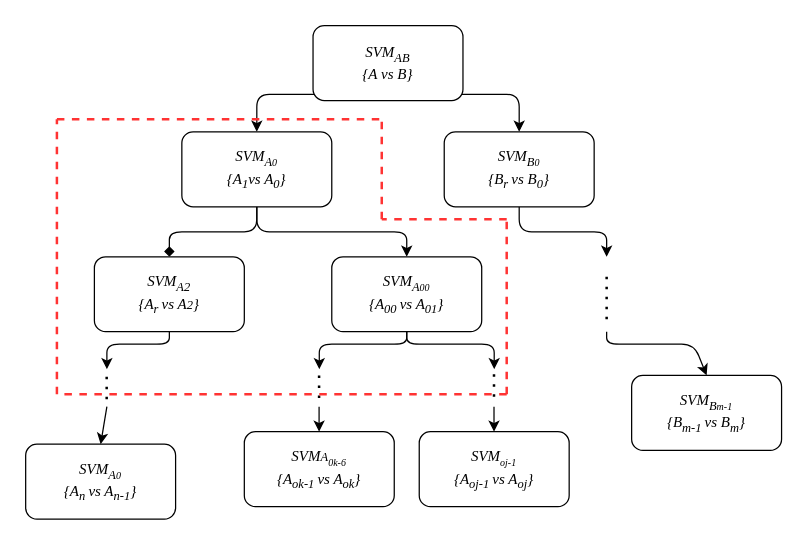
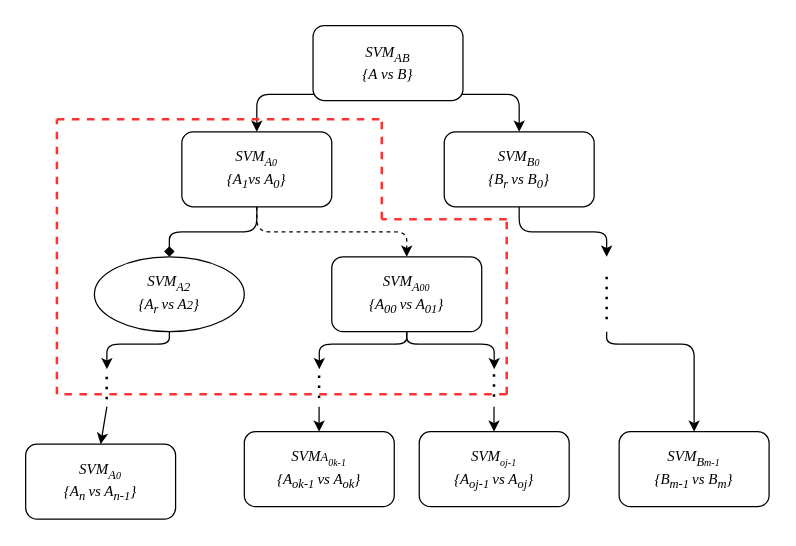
(335, 232) -> (335, 232)
(169, 294) -> (169, 294)
(707, 413) -> (694, 469)
(319, 469) -> (319, 469)
